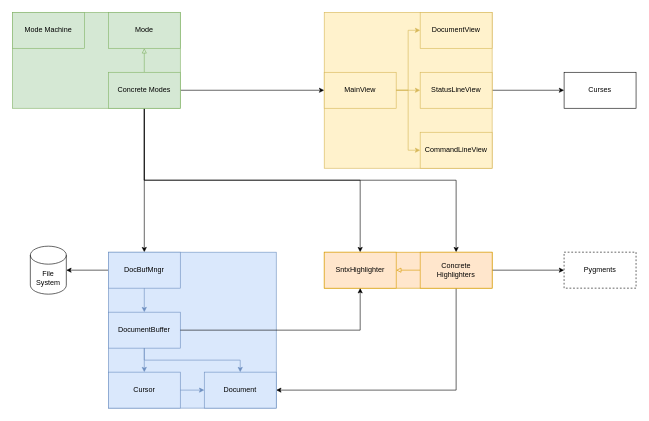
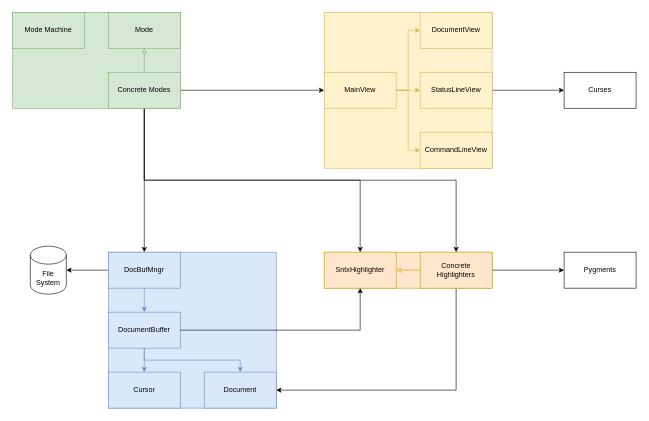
(600, 270) -> (600, 270)
(198, 390) -> none
